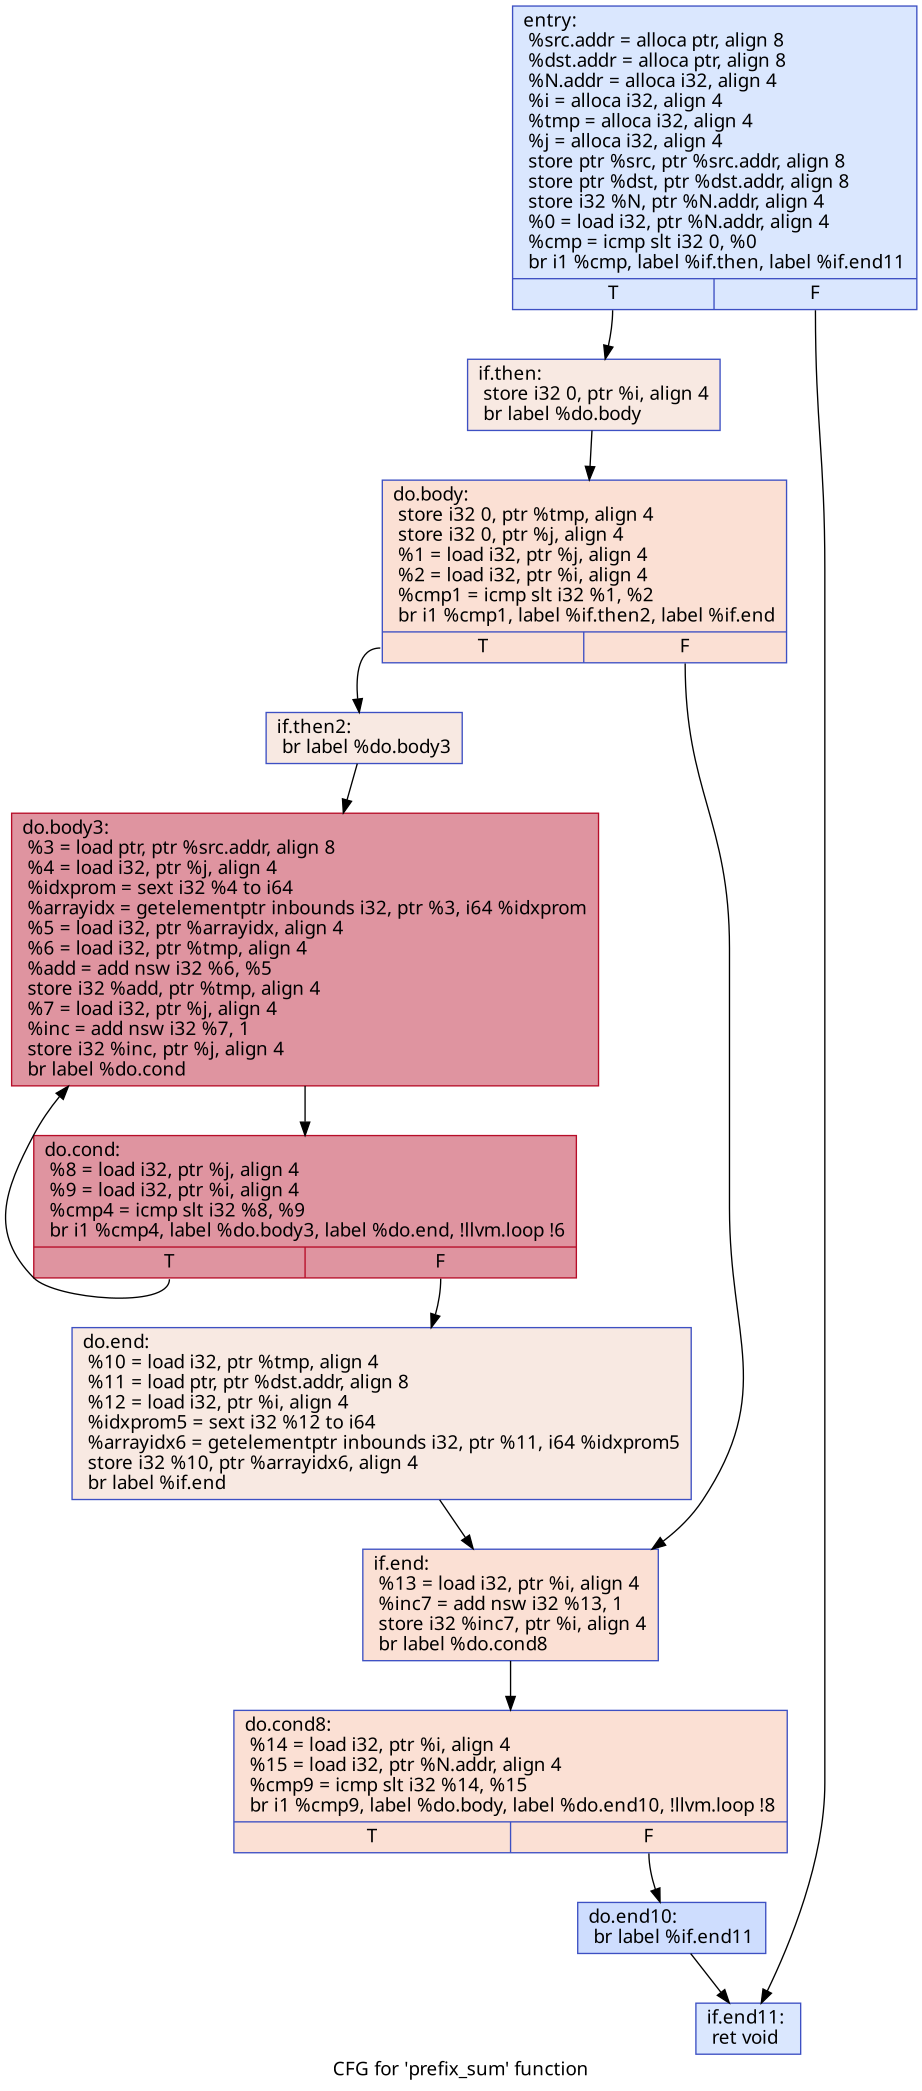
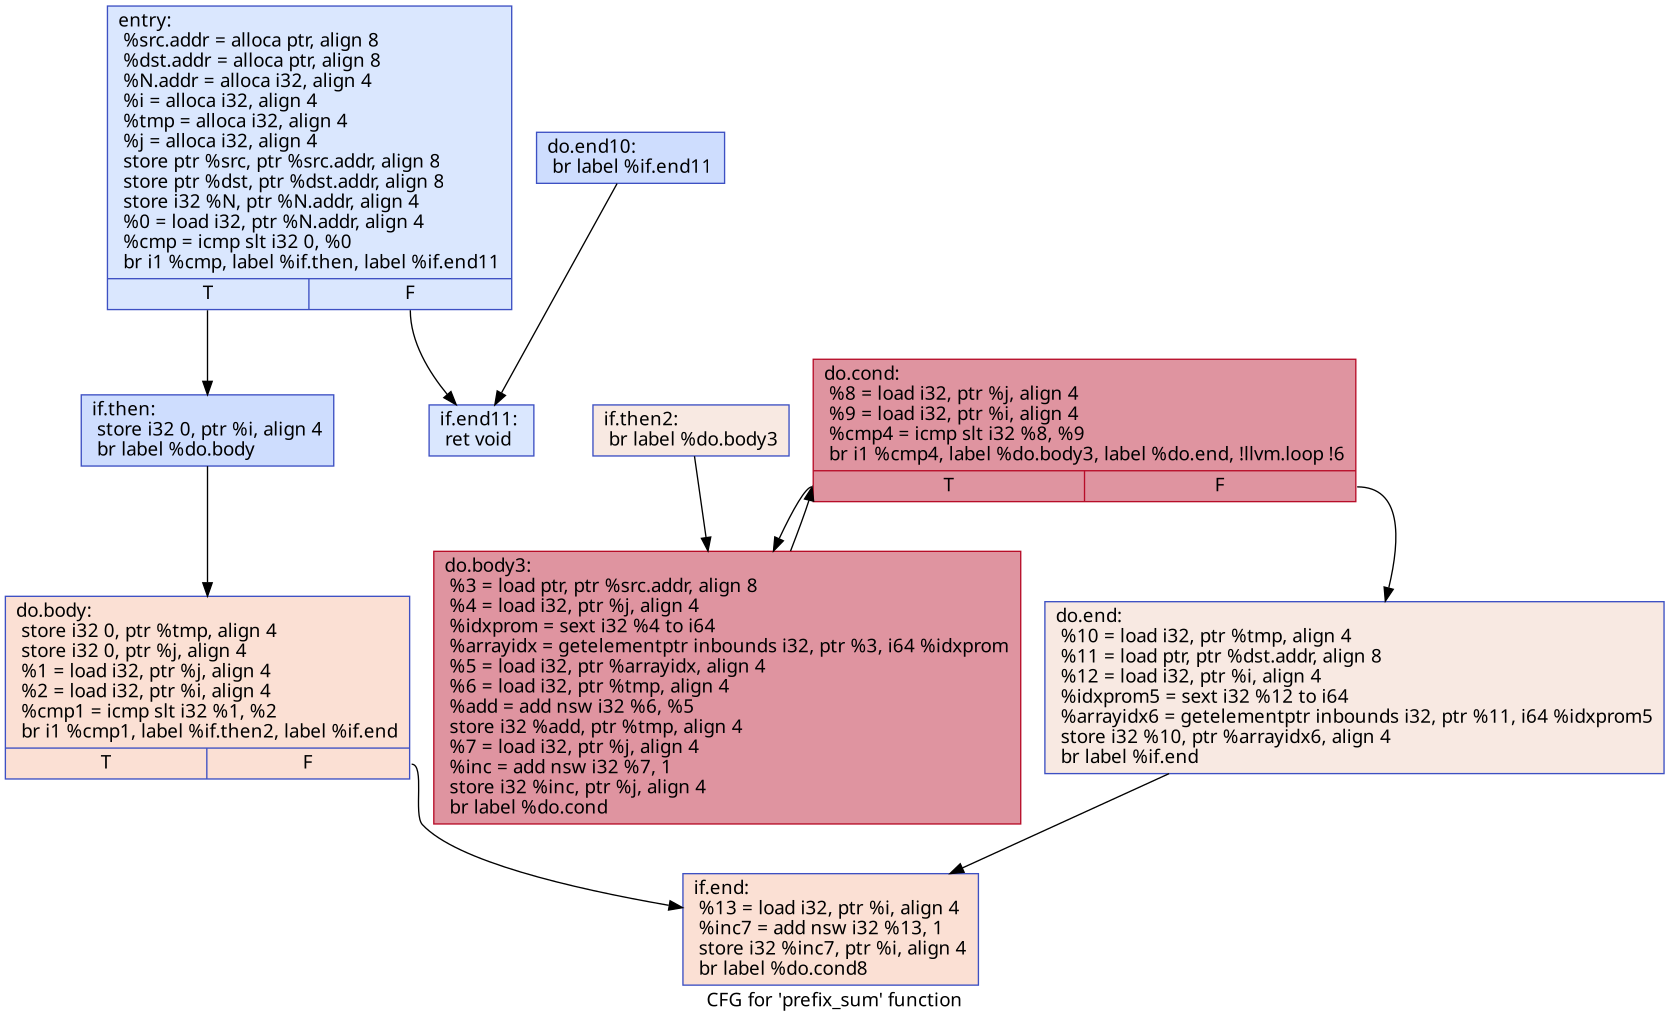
(594, 395) -> (208, 430)
(359, 668) -> none
(511, 1782) -> none
